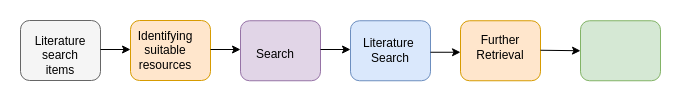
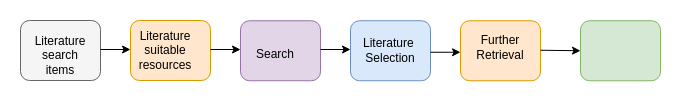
(166, 51) -> (166, 51)
(391, 51) -> (391, 51)
